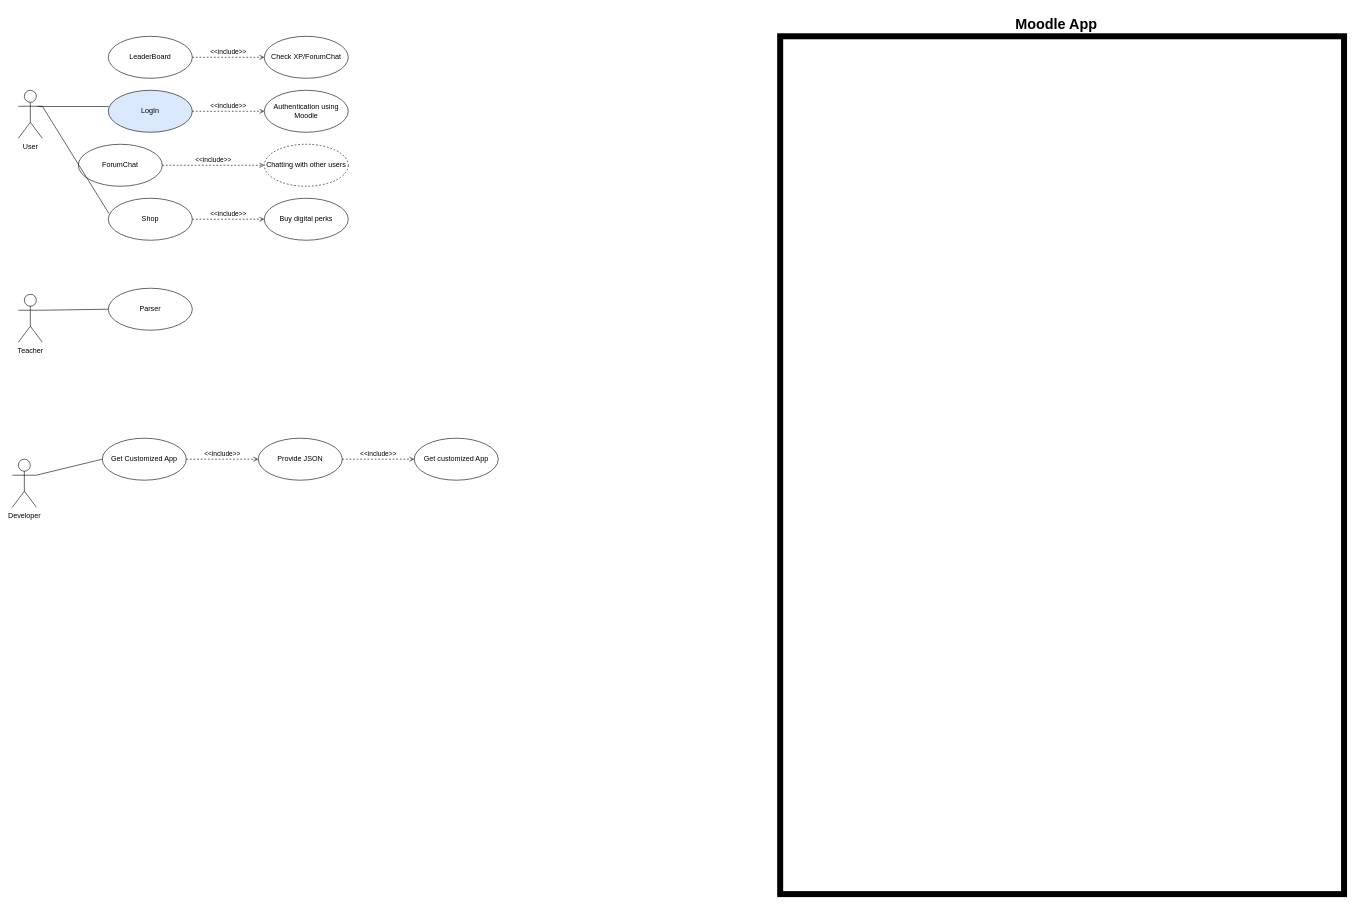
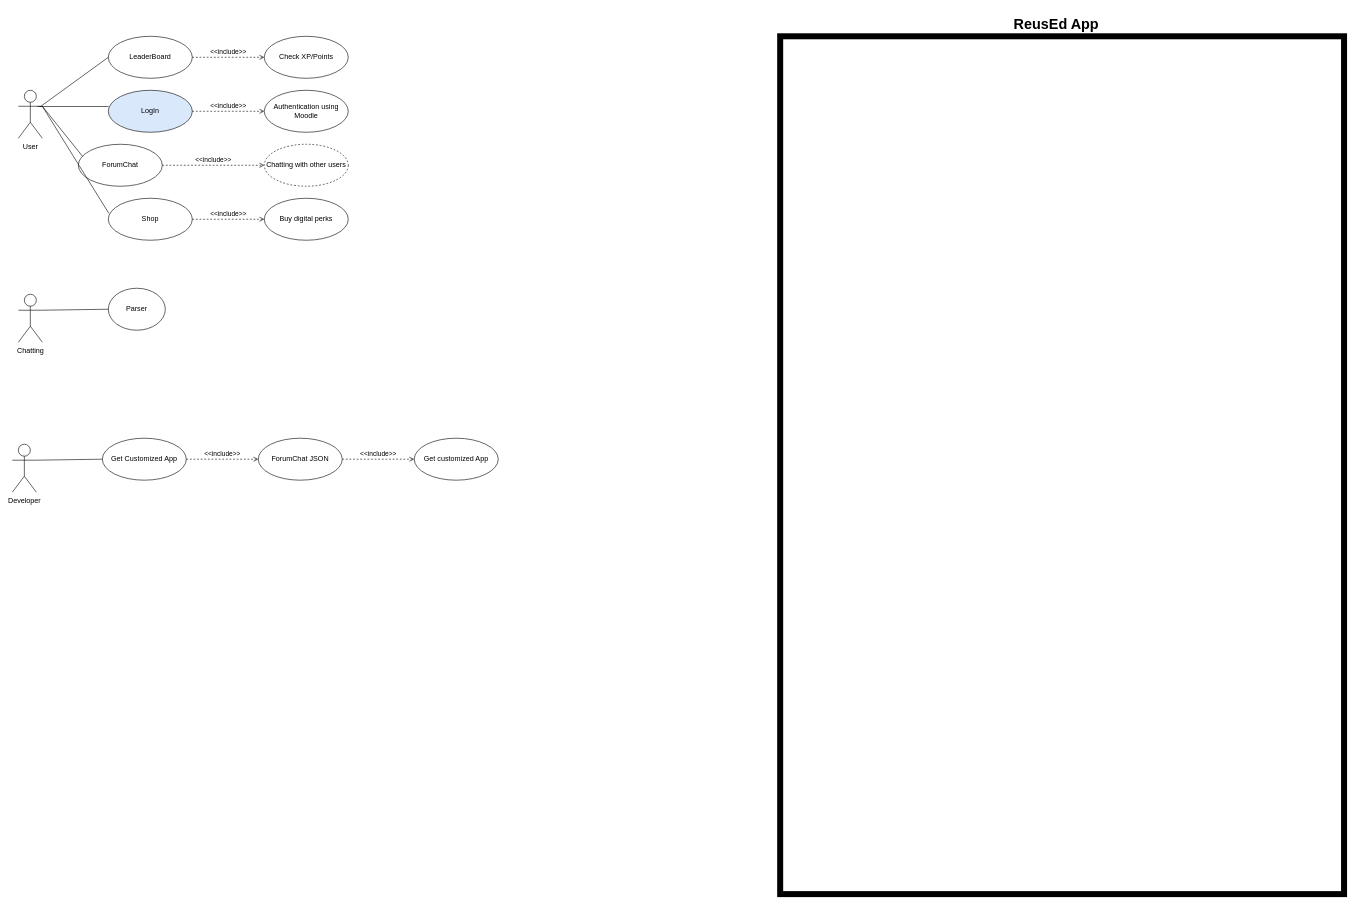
(1057, 24) -> (1057, 24)
(306, 57) -> (306, 57)
none -> (76, 81)
none -> (66, 136)
(150, 309) -> (137, 309)
(31, 351) -> (31, 351)
(300, 459) -> (300, 459)
(24, 483) -> (24, 468)
